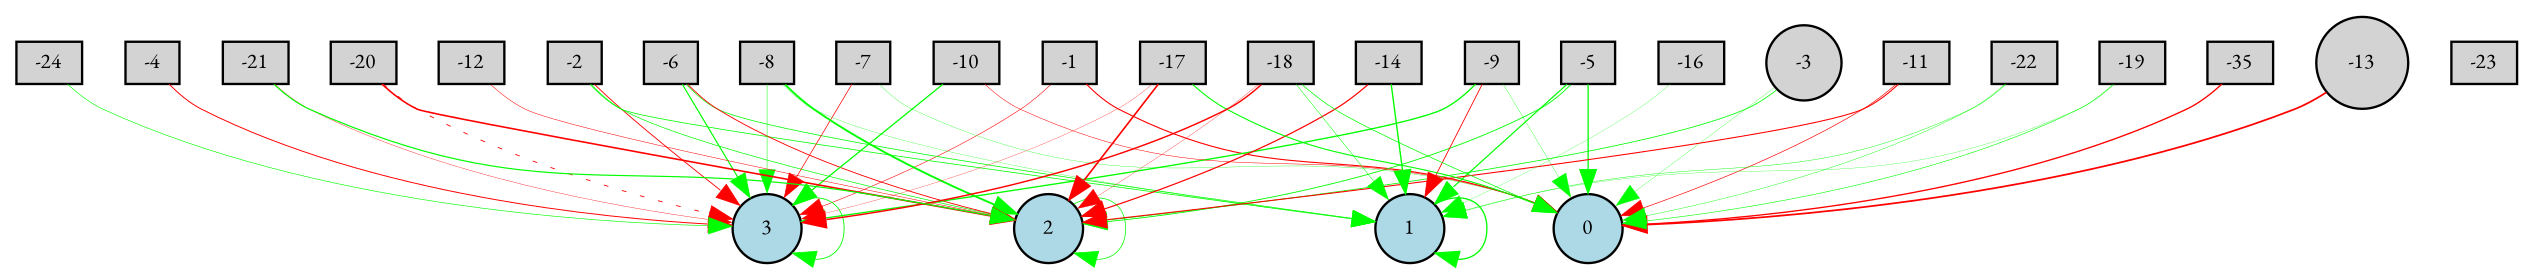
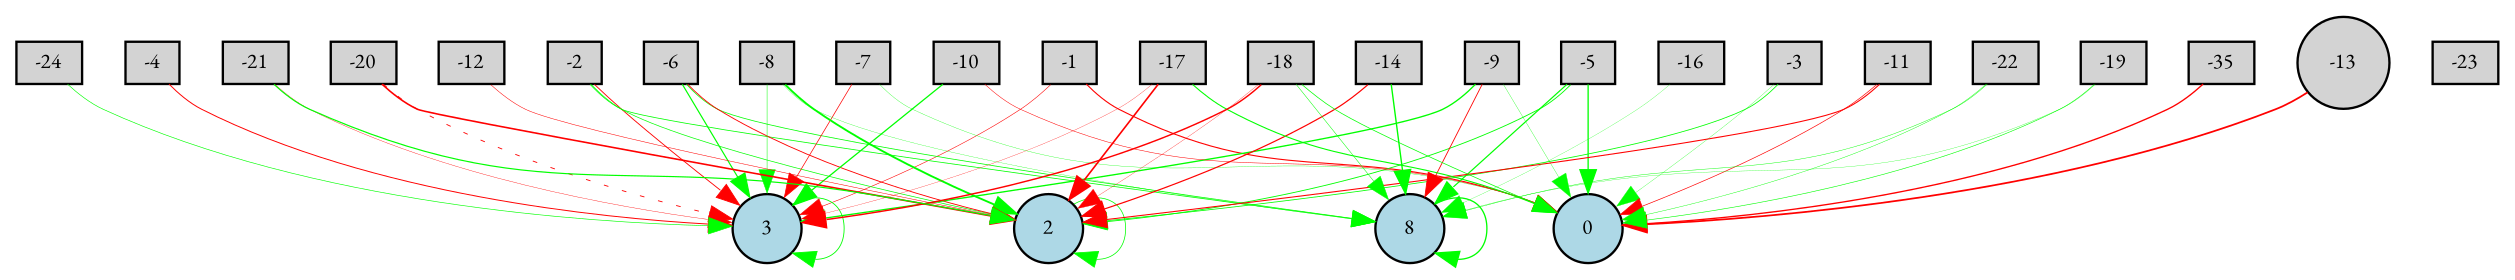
(1804, 63) -> (1795, 63)
(1410, 229) -> (1410, 229)
